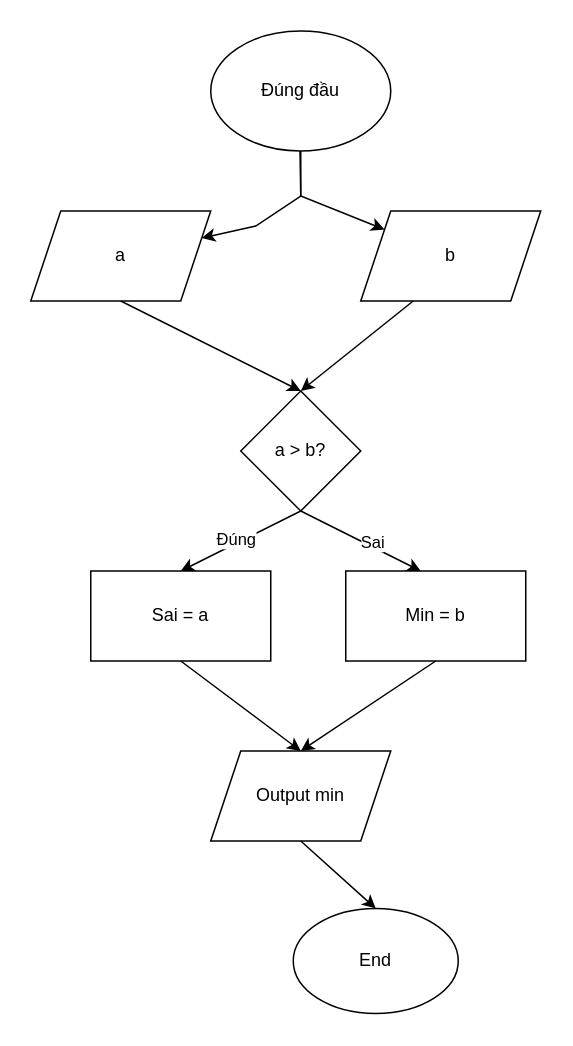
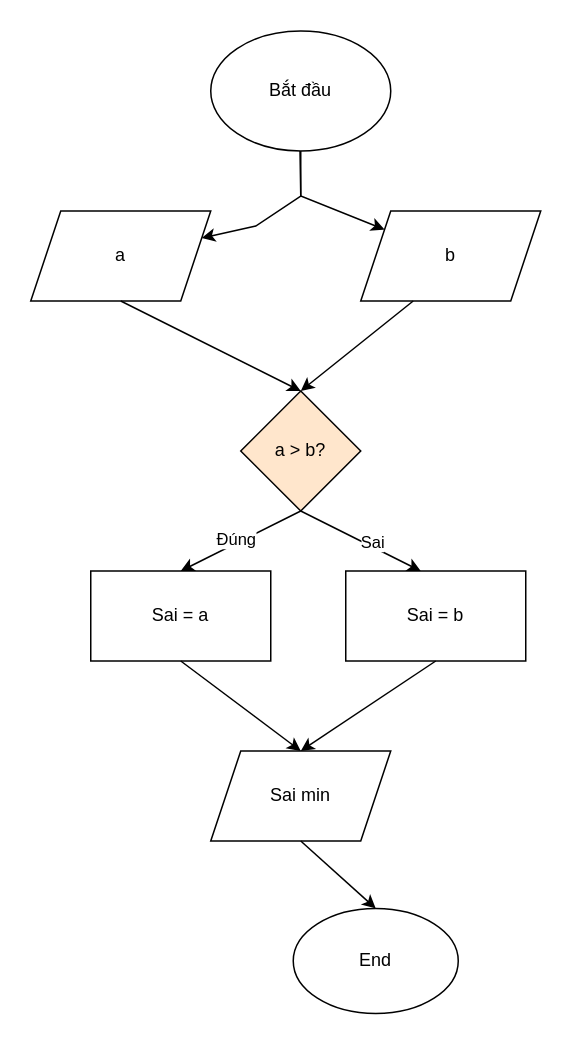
(301, 91) -> (301, 91)
(301, 451) -> (301, 451)
(436, 616) -> (436, 616)
(301, 796) -> (301, 796)
